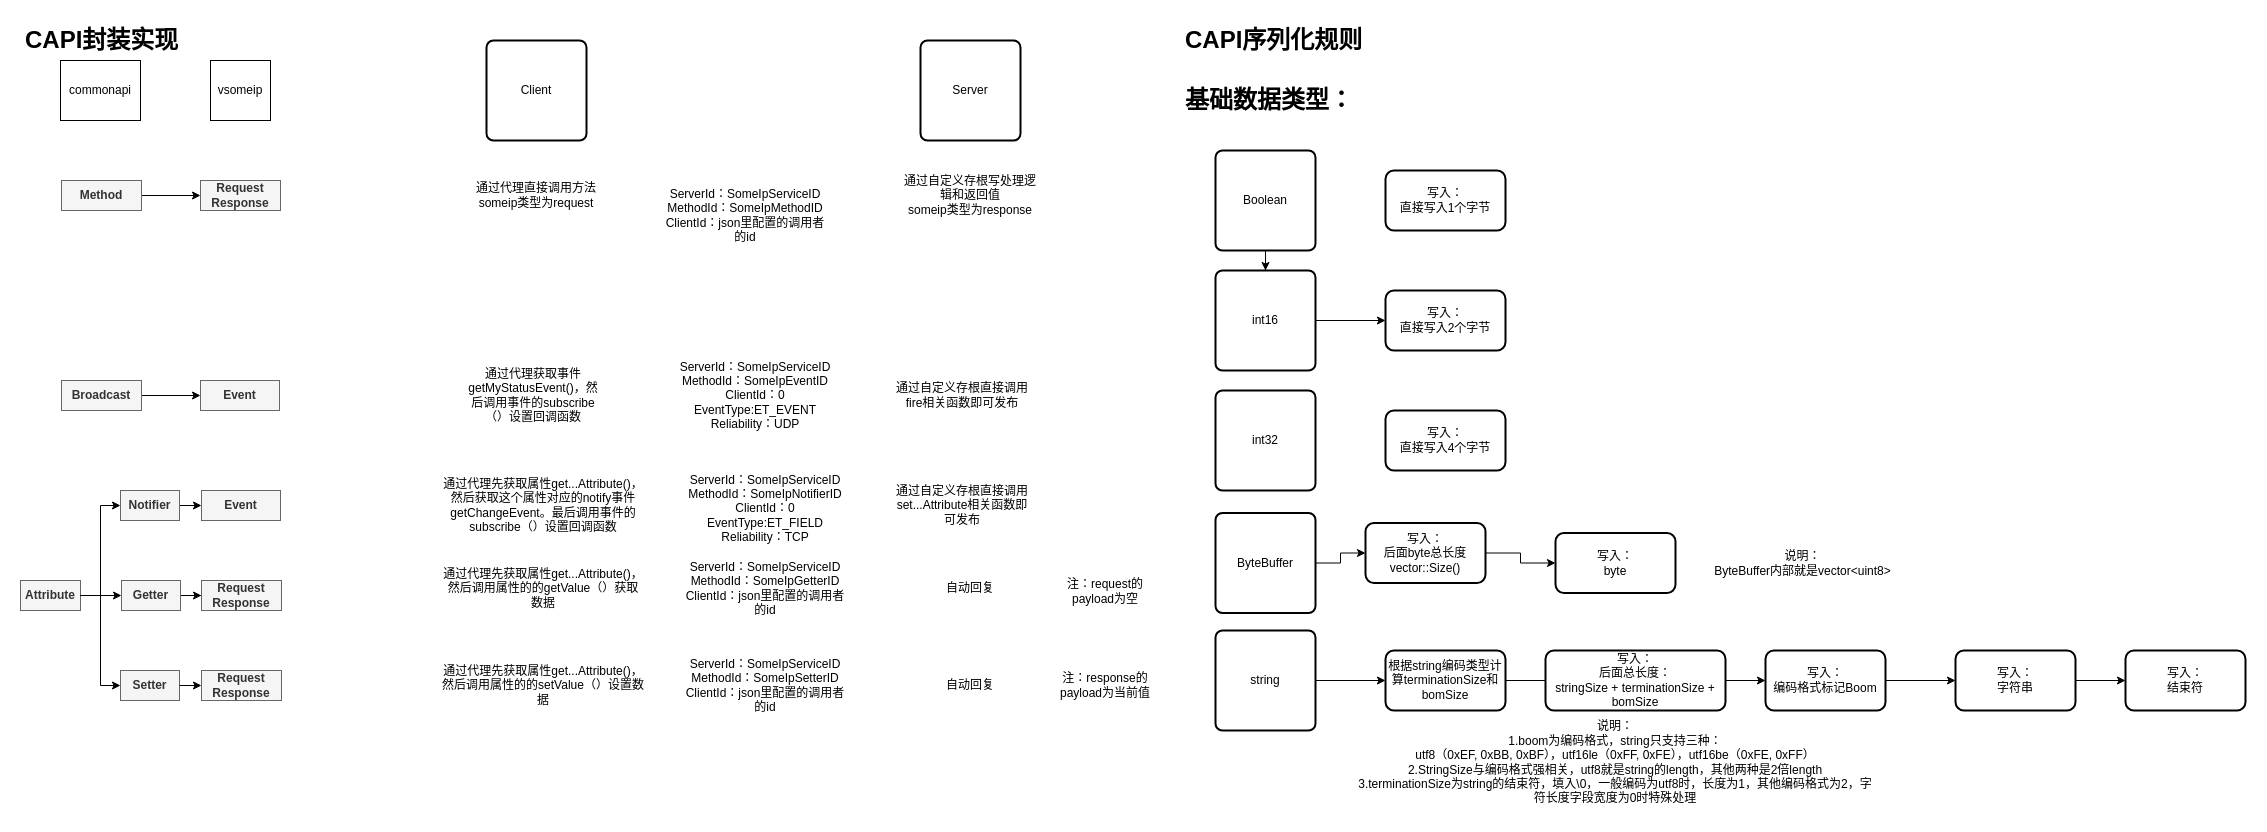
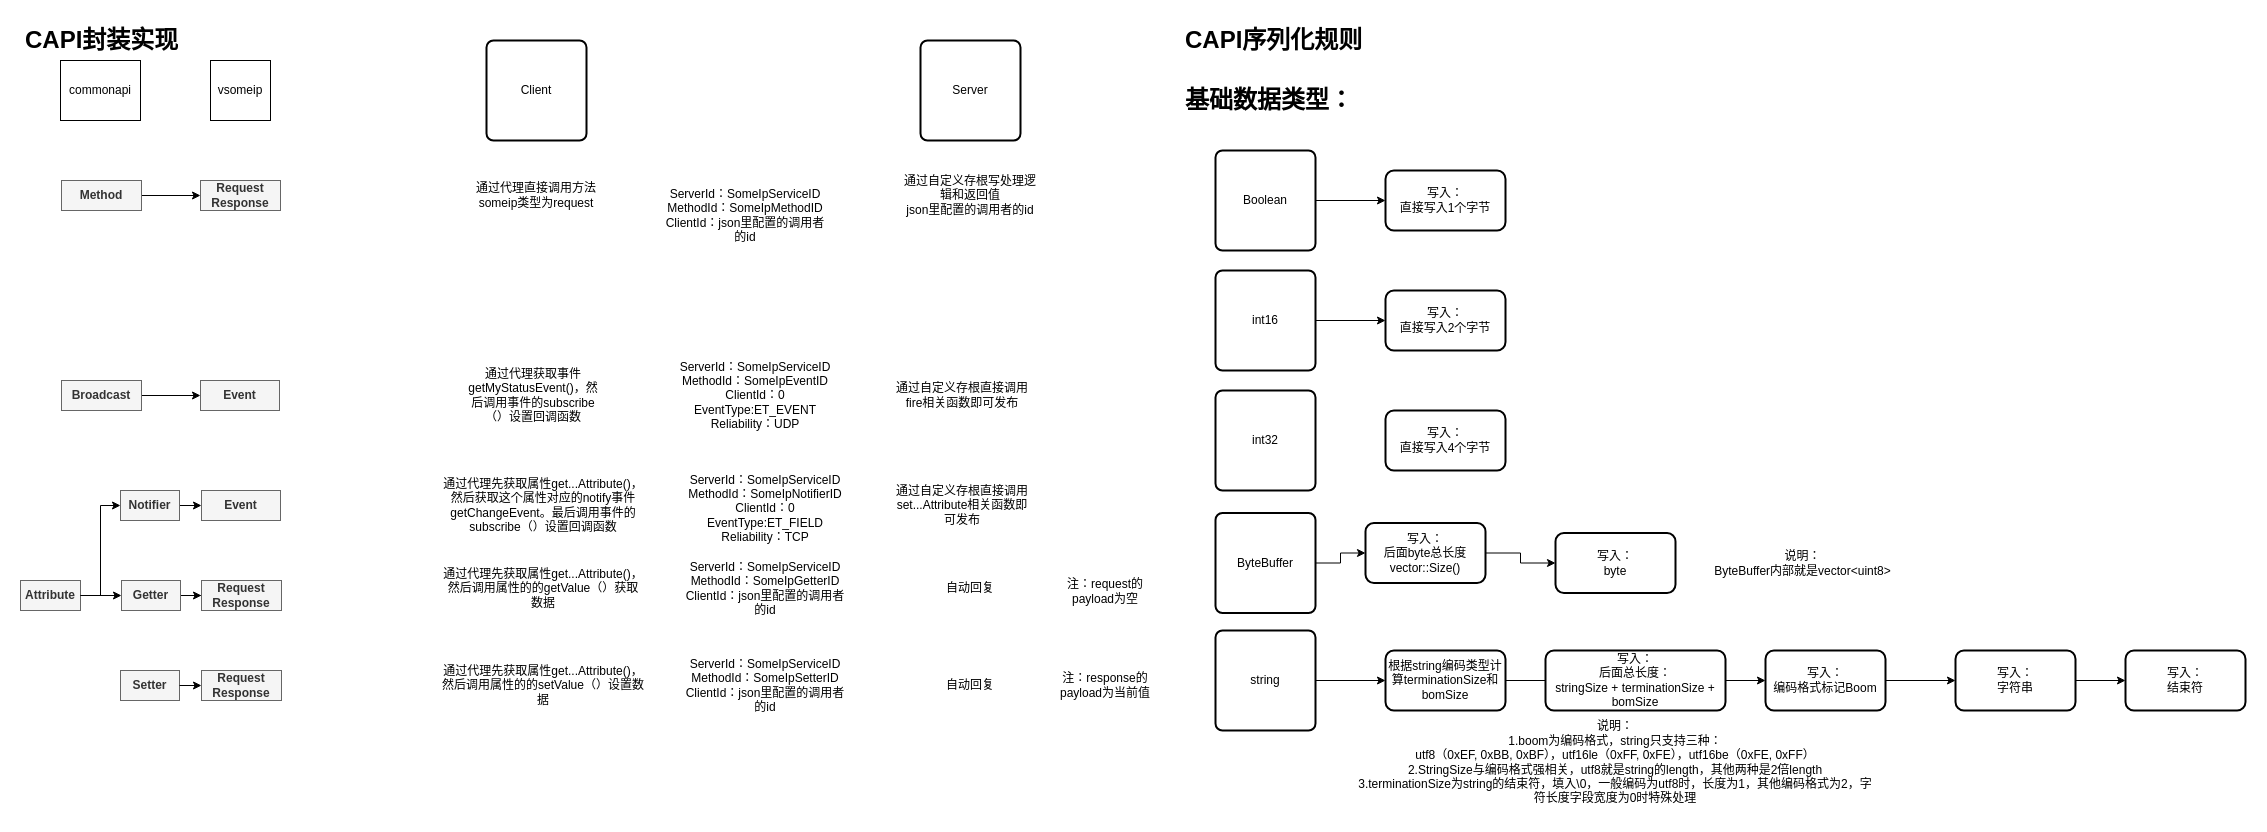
(971, 196) -> (971, 196)
(1266, 265) -> (1347, 201)
(101, 648) -> none
